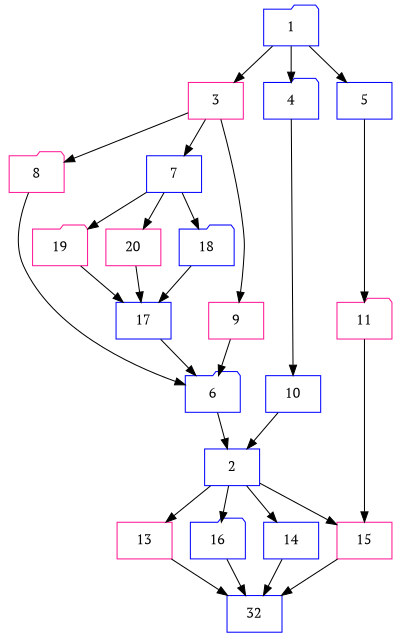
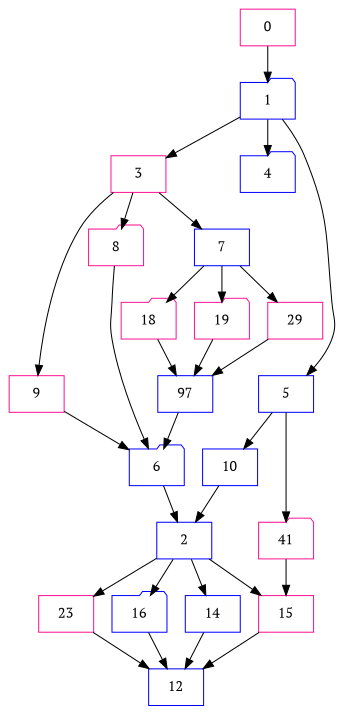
none -> (268, 27)
(292, 242) -> (261, 427)
(133, 247) -> (295, 321)
(207, 247) -> (149, 321)
(144, 321) -> (185, 394)
(364, 321) -> (286, 541)
(145, 541) -> (66, 614)
(255, 614) -> (176, 687)
